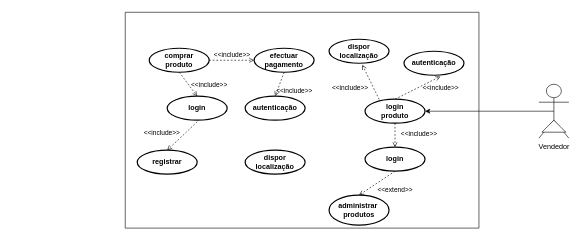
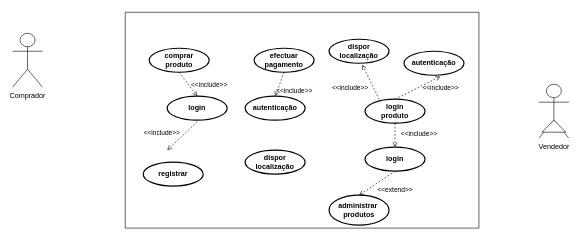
none -> (27, 60)
(230, 60) -> none
(430, 111) -> none
(167, 162) -> (173, 174)
